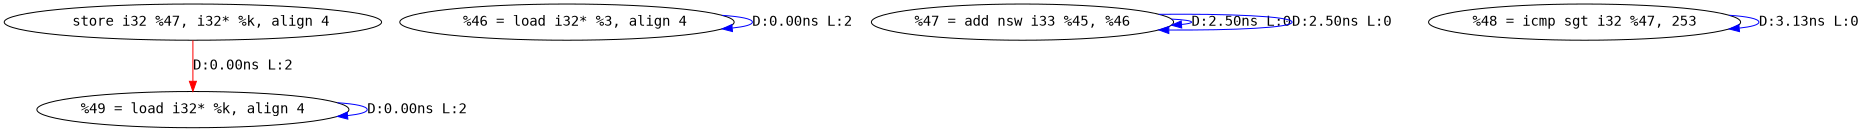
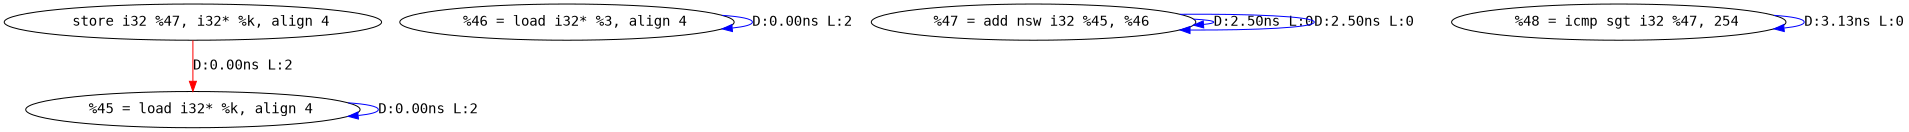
(1022, 22) -> (1034, 22)
(1585, 22) -> (1619, 22)
(193, 110) -> (193, 110)
